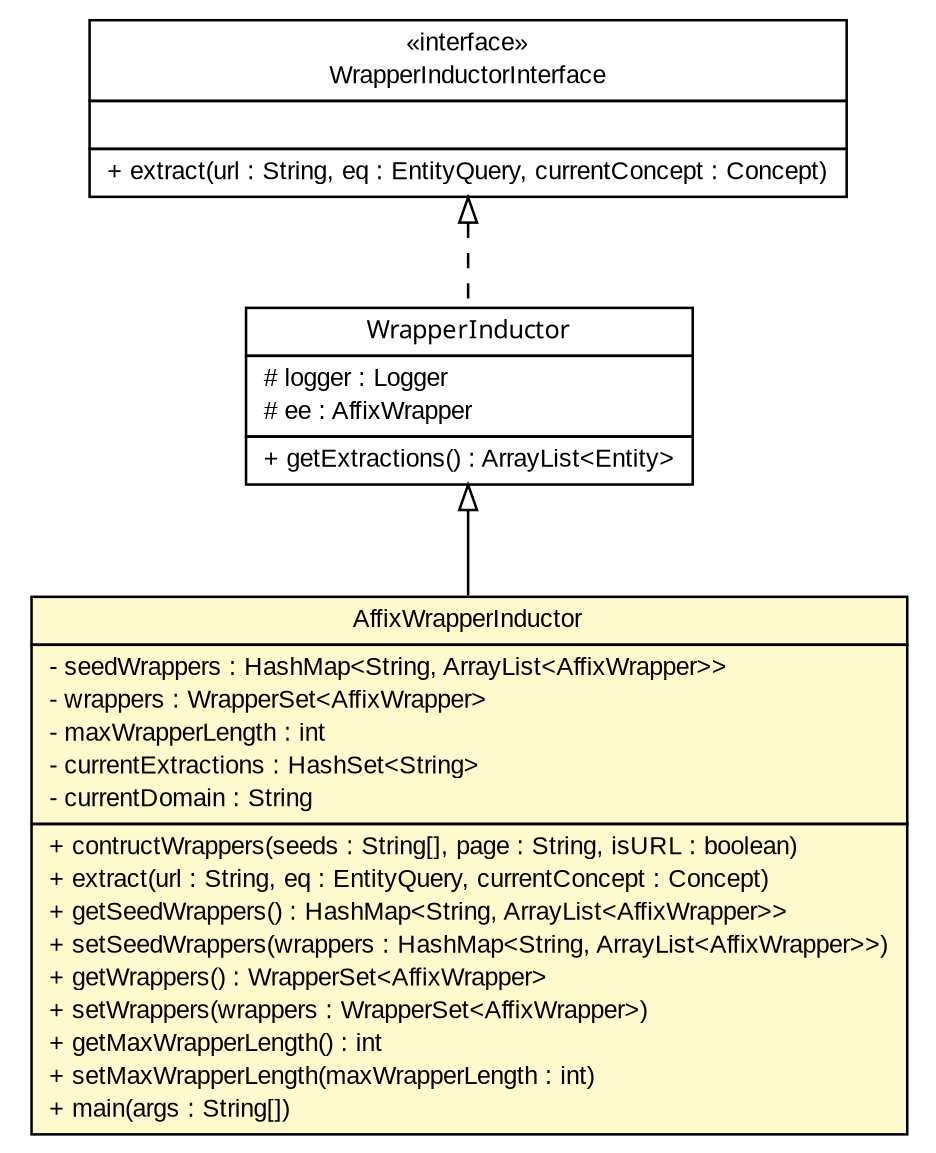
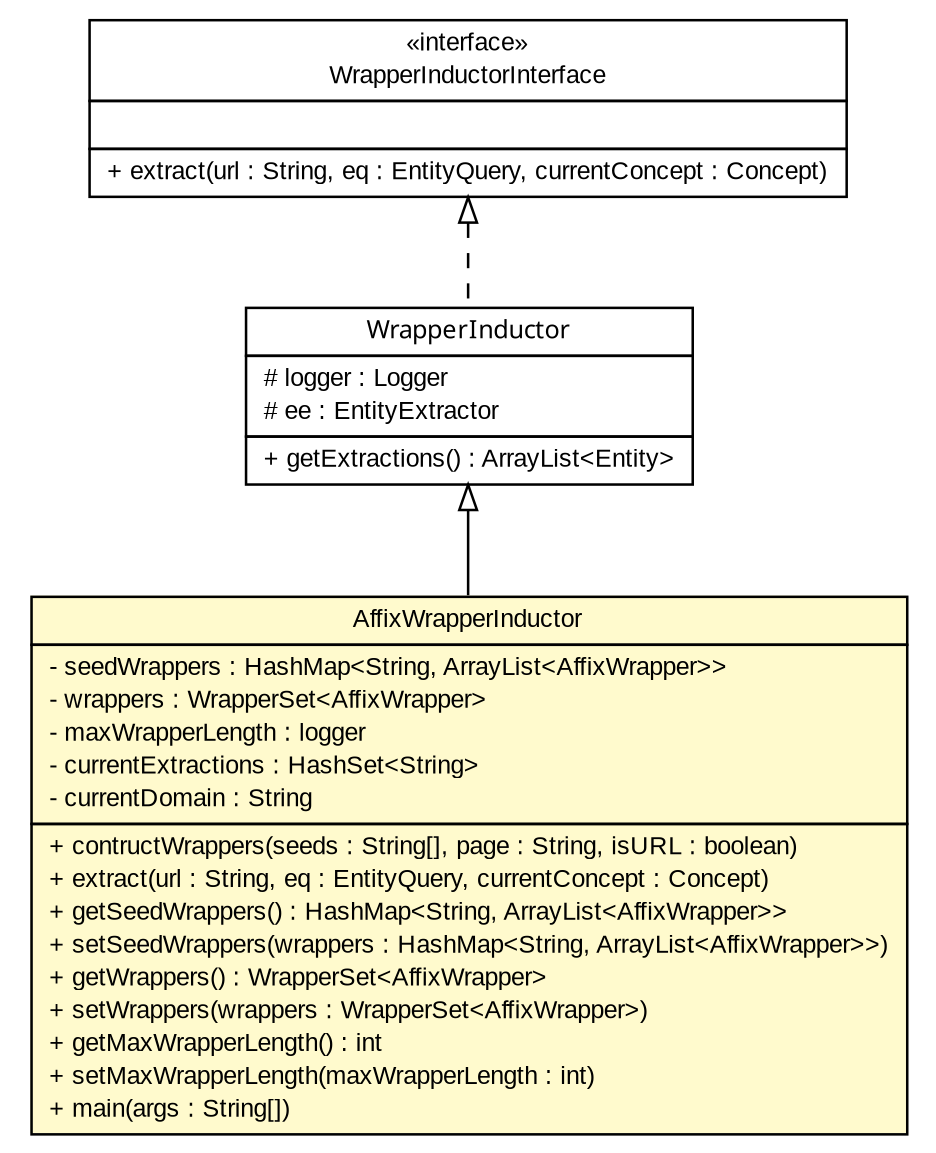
(368, 411) -> (382, 411)
(188, 733) -> (208, 733)
